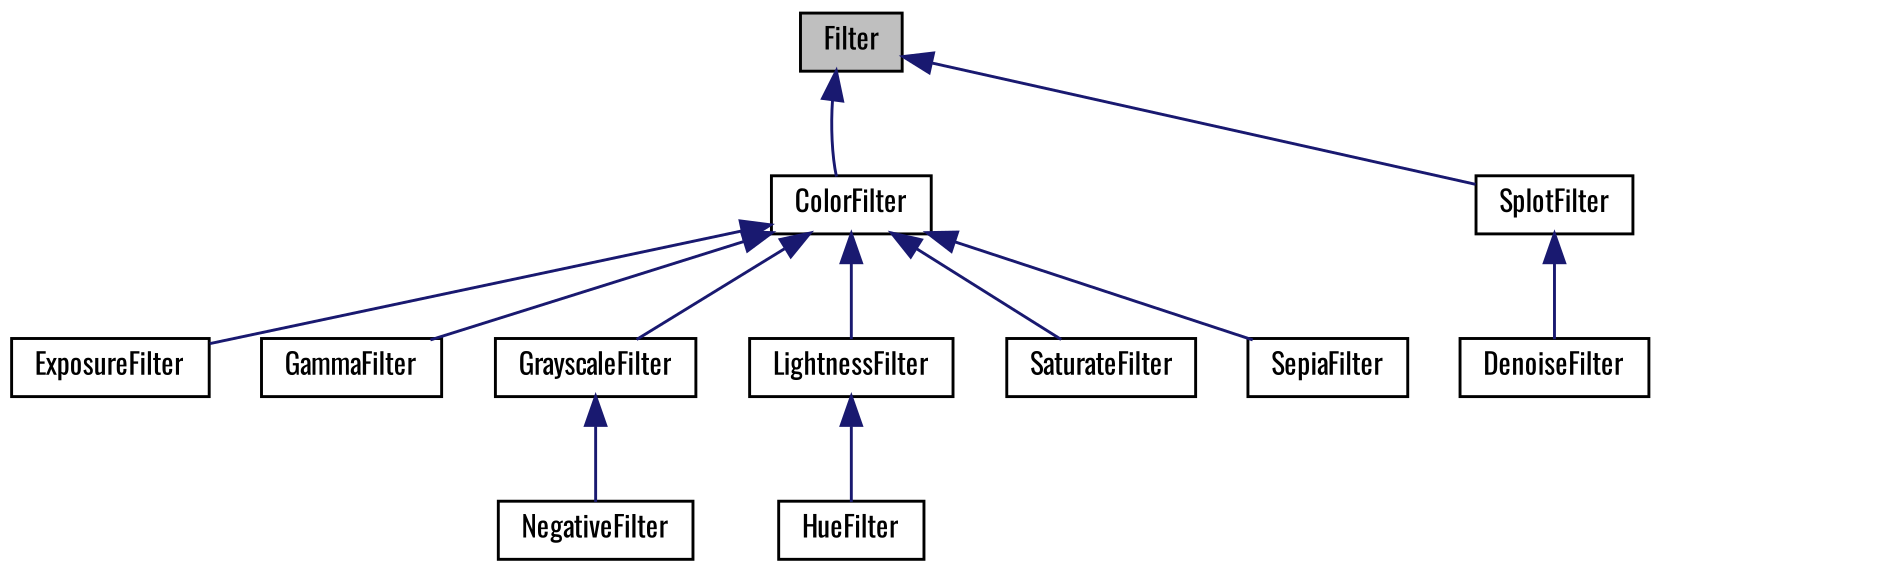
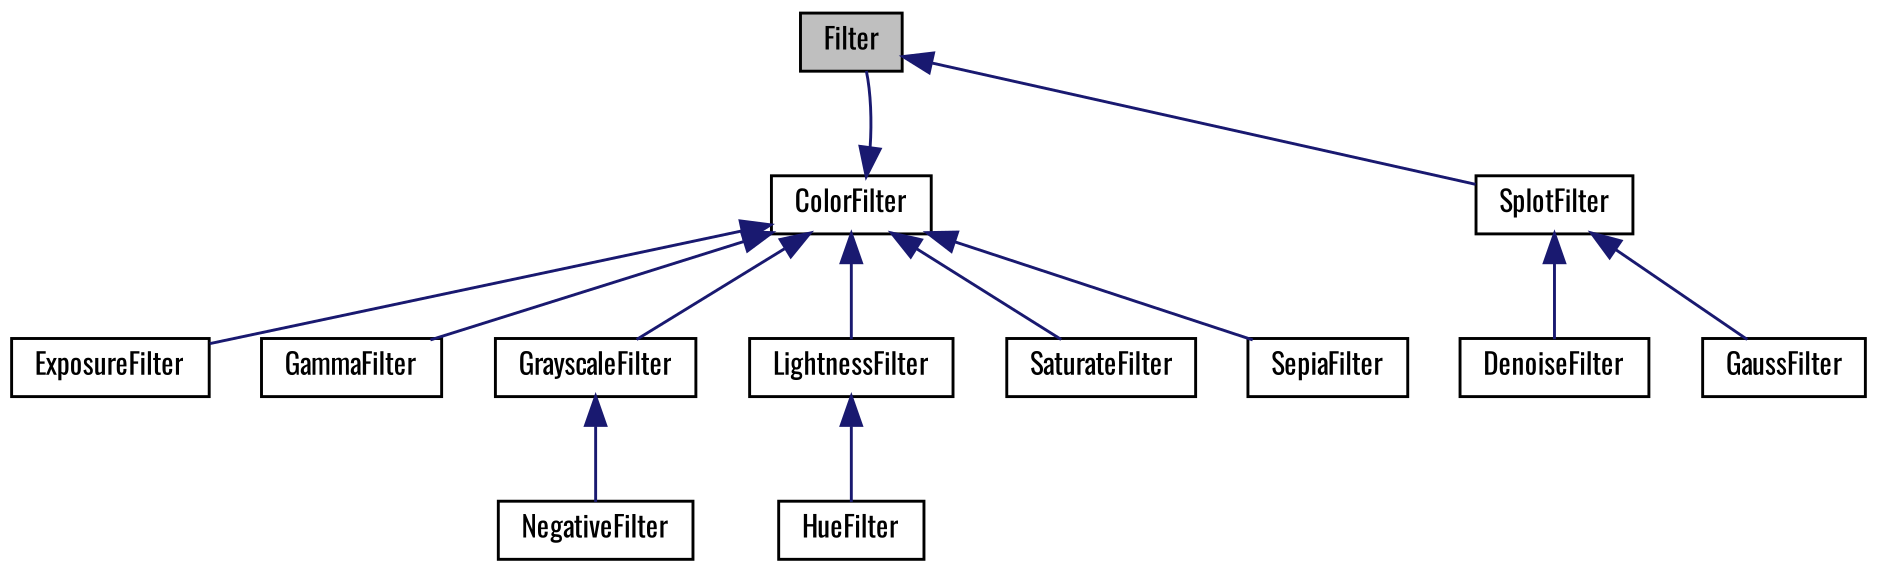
(832, 138) -> (871, 109)
none -> (1784, 368)
